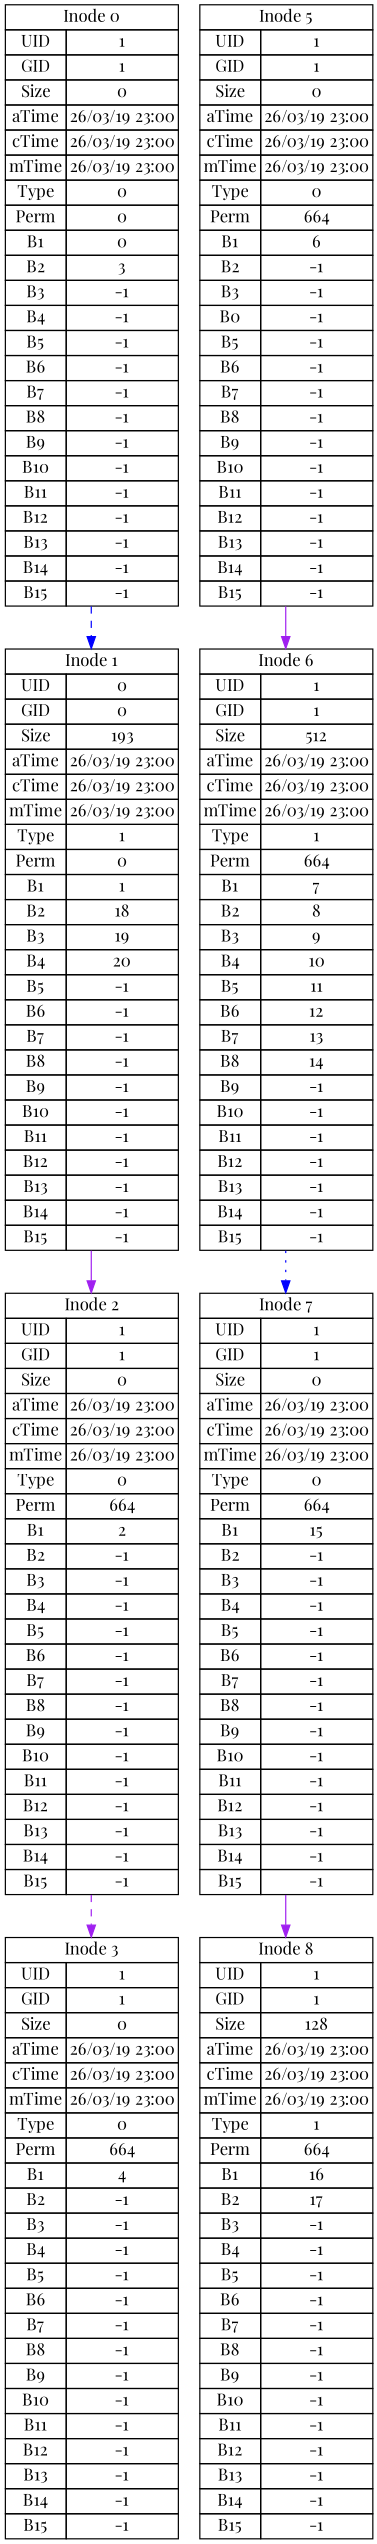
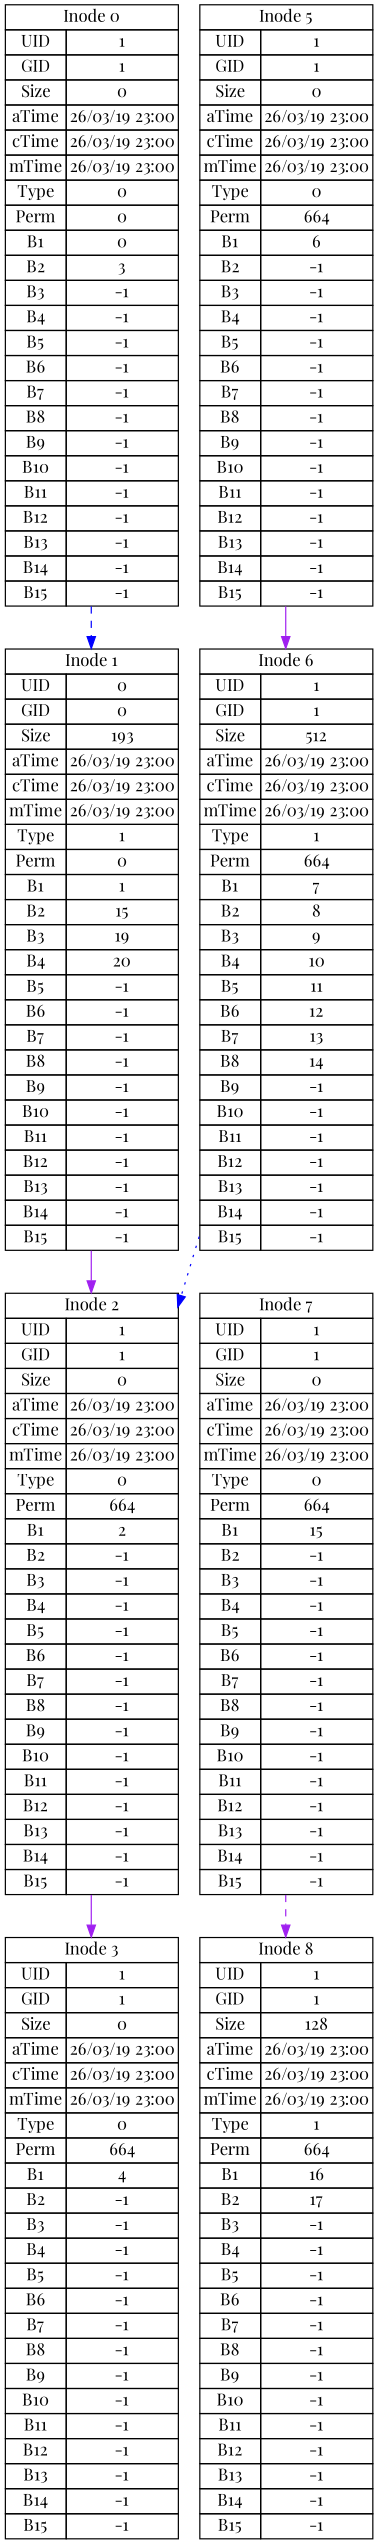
(230, 317) -> (230, 317)
(122, 911) -> (122, 911)
(286, 1266) -> (190, 1266)
(91, 1910) -> (91, 1910)
(286, 1910) -> (286, 1910)
